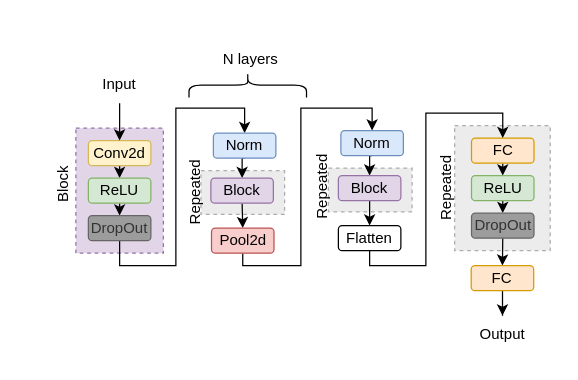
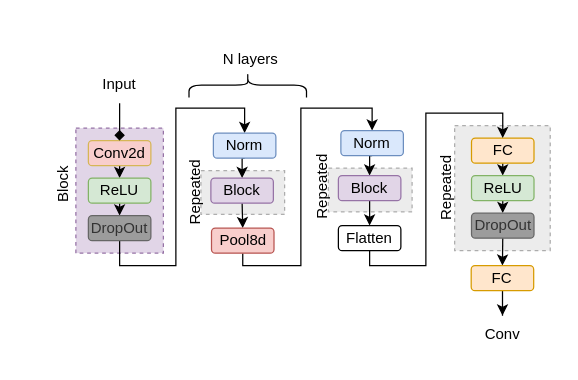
(119, 131) -> (119, 130)
(119, 153) -> (119, 153)
(243, 241) -> (243, 241)
(503, 334) -> (503, 334)
